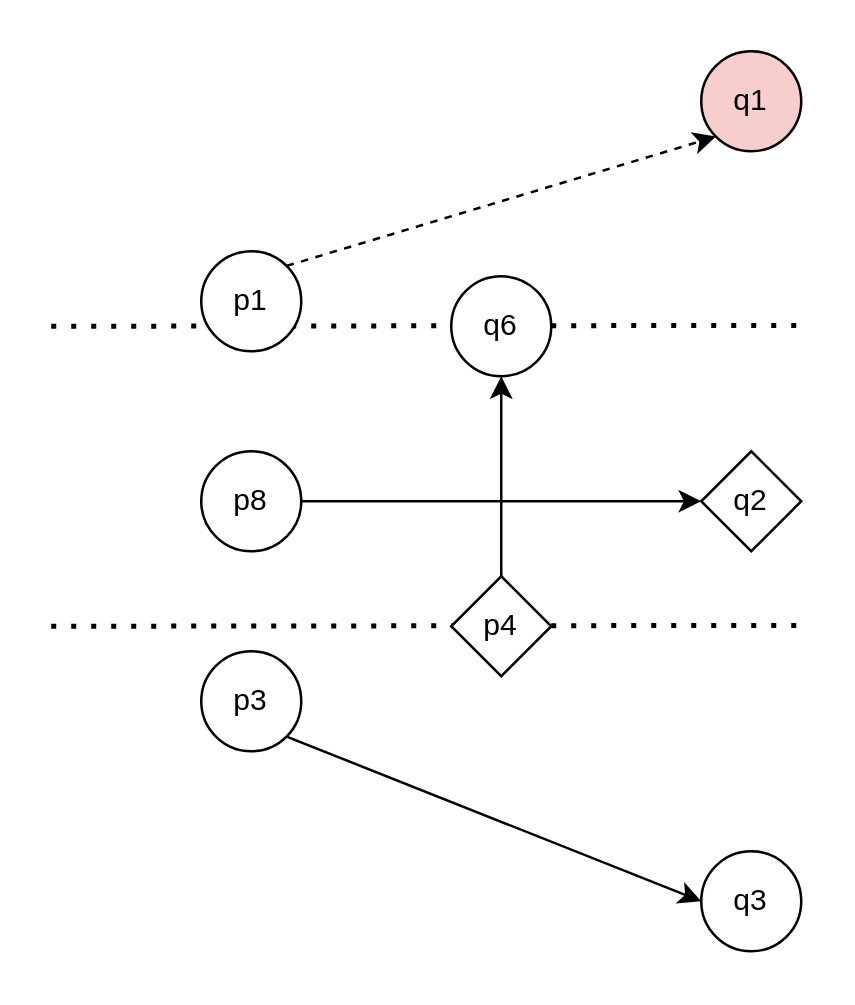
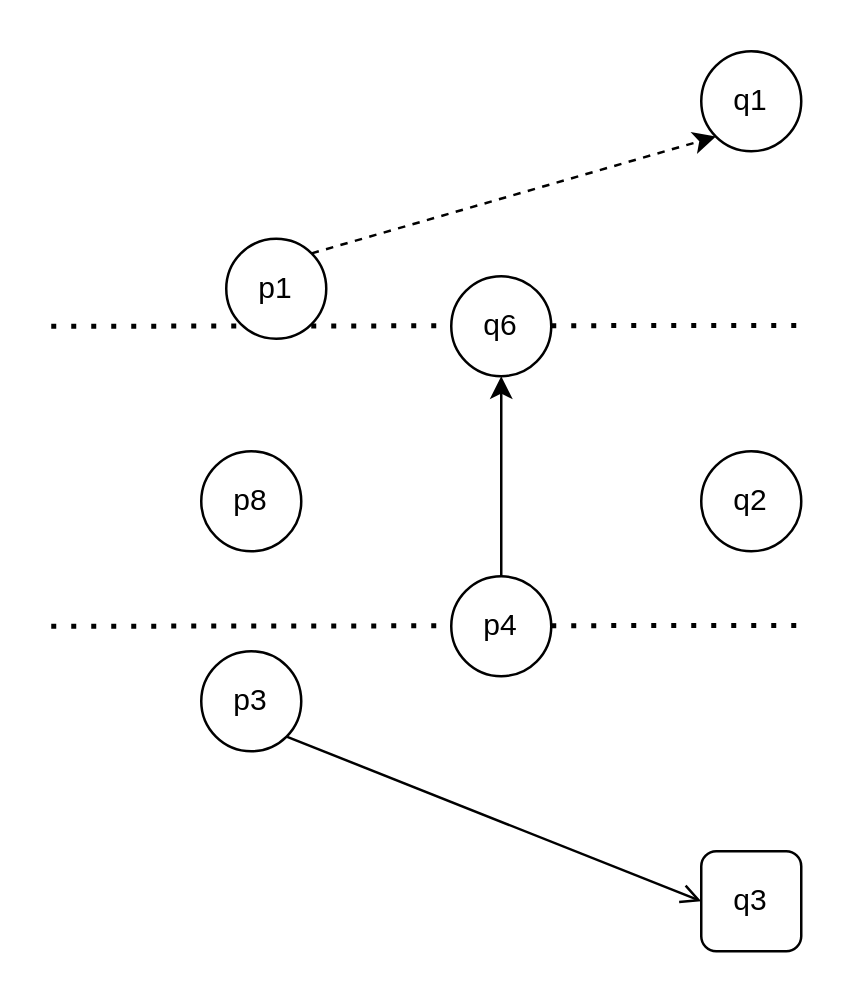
(751, 101) -> (751, 101)
(251, 301) -> (276, 289)
(398, 501) -> none
(751, 501) -> (751, 501)
(501, 626) -> (501, 626)
(684, 894) -> (688, 896)
(751, 901) -> (751, 901)
